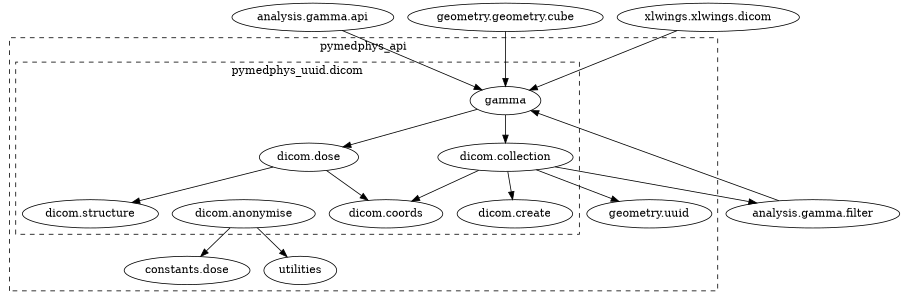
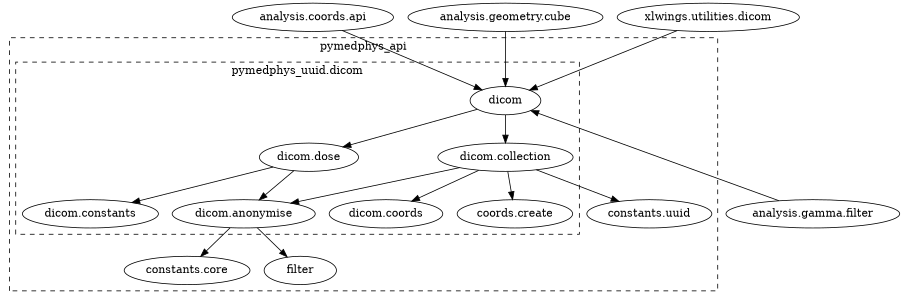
(313, 17) -> (313, 17)
(505, 17) -> (505, 17)
(708, 17) -> (708, 17)
(505, 101) -> (505, 101)
(344, 183) -> (280, 183)
(652, 184) -> (379, 185)
(90, 214) -> (90, 214)
(515, 214) -> (515, 214)
(649, 214) -> (649, 214)
(187, 270) -> (187, 270)
(300, 270) -> (300, 270)
